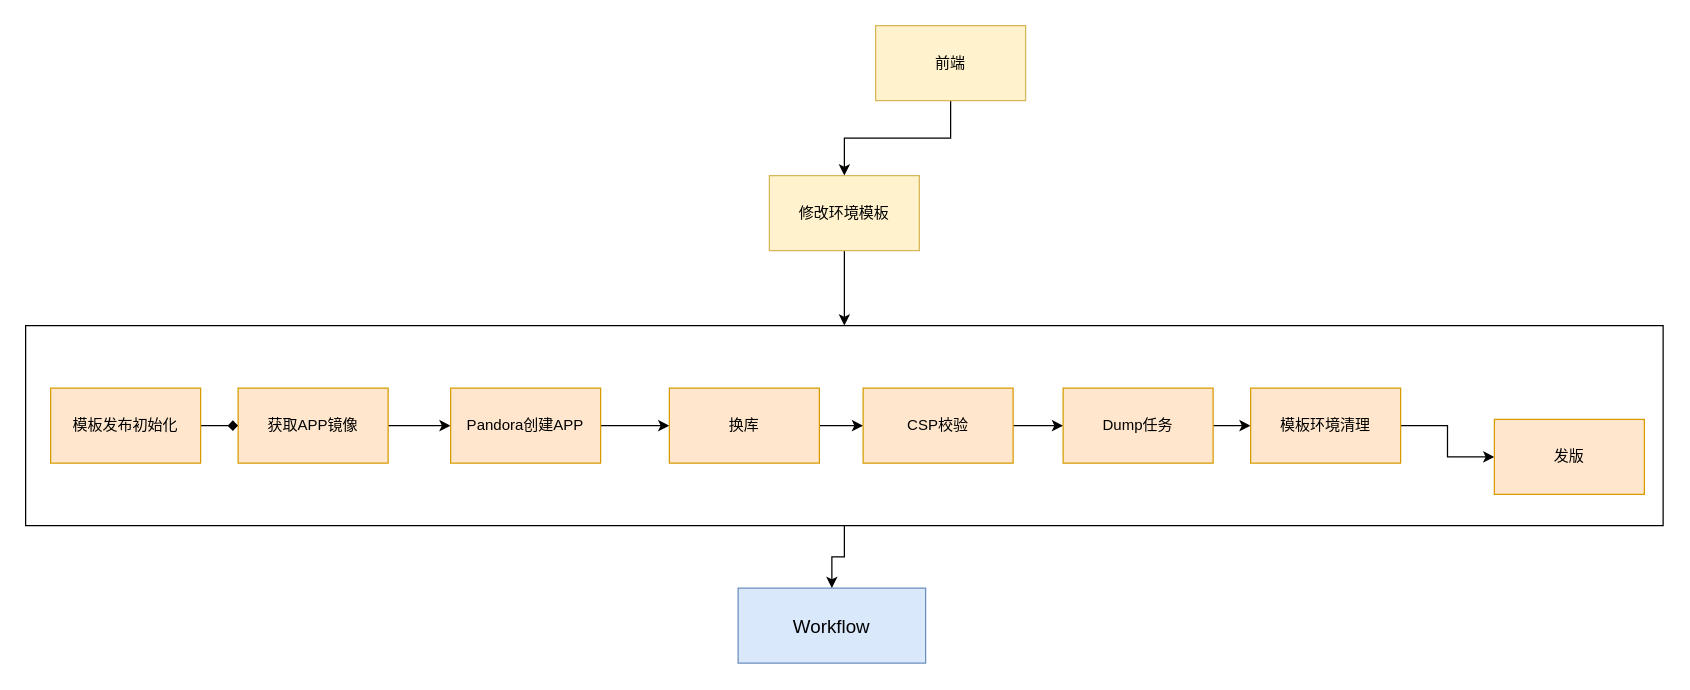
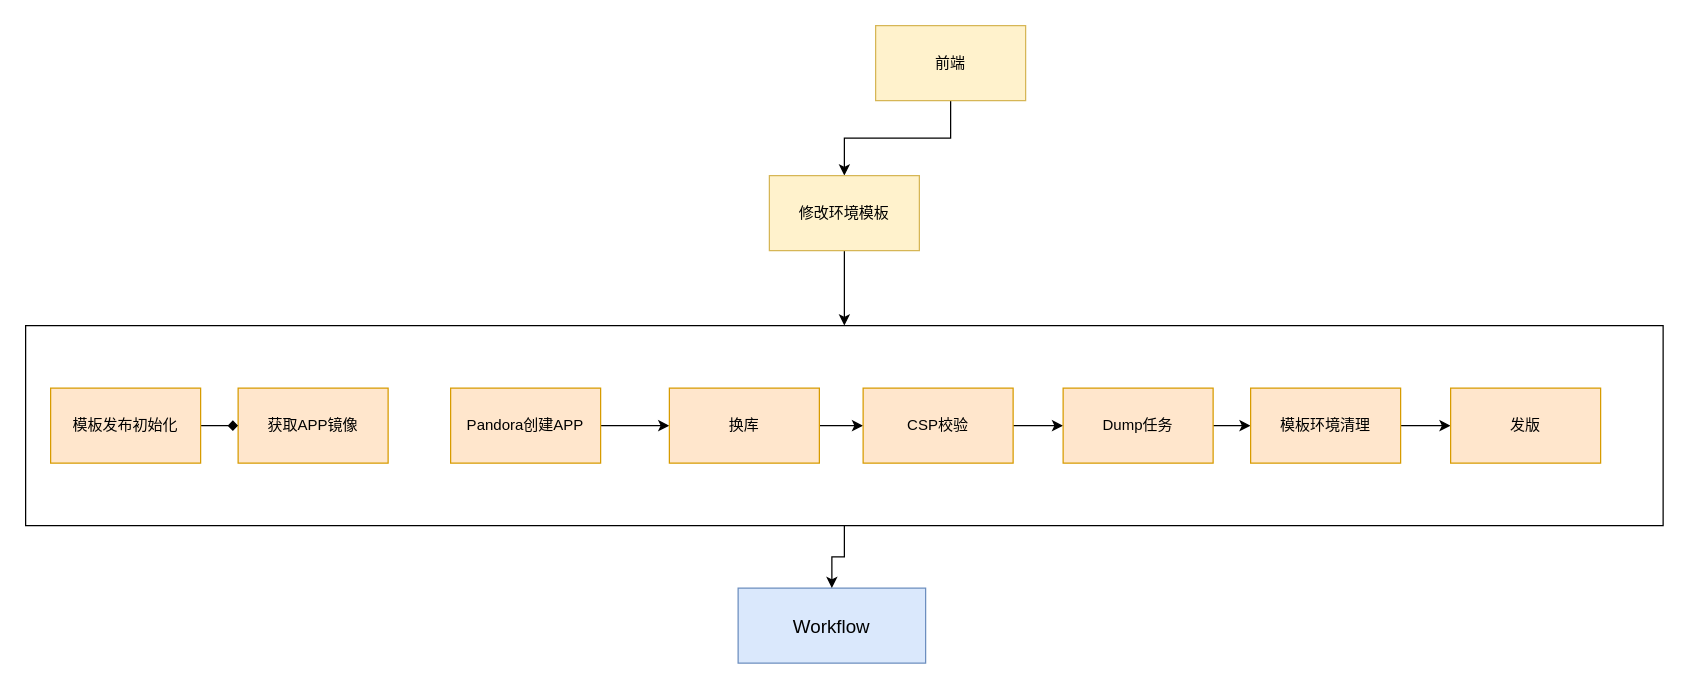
(415, 426) -> none
(1569, 457) -> (1526, 426)
